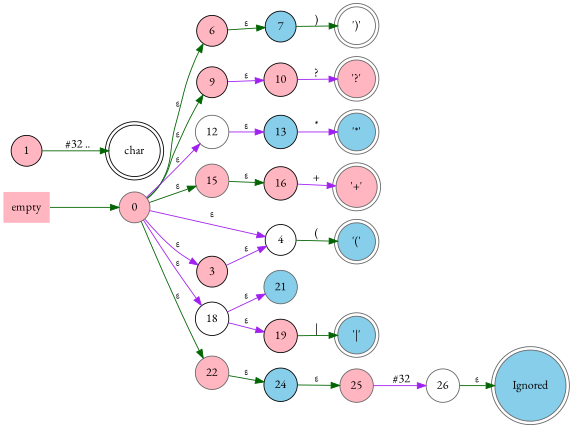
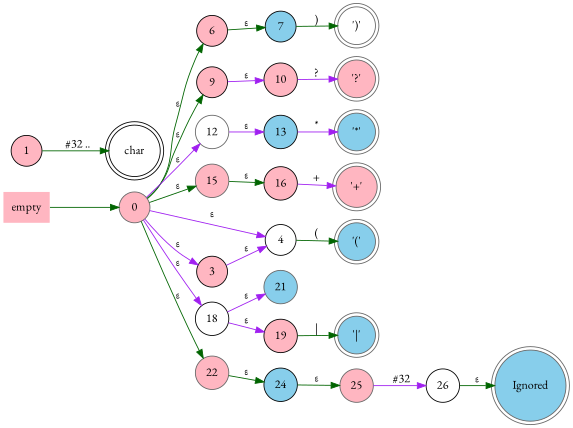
(443, 386) -> (443, 386)
